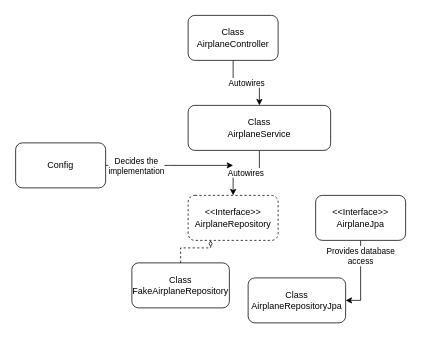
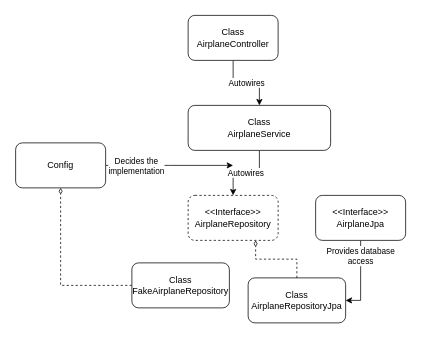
(188, 248) -> (60, 275)
none -> (280, 259)
